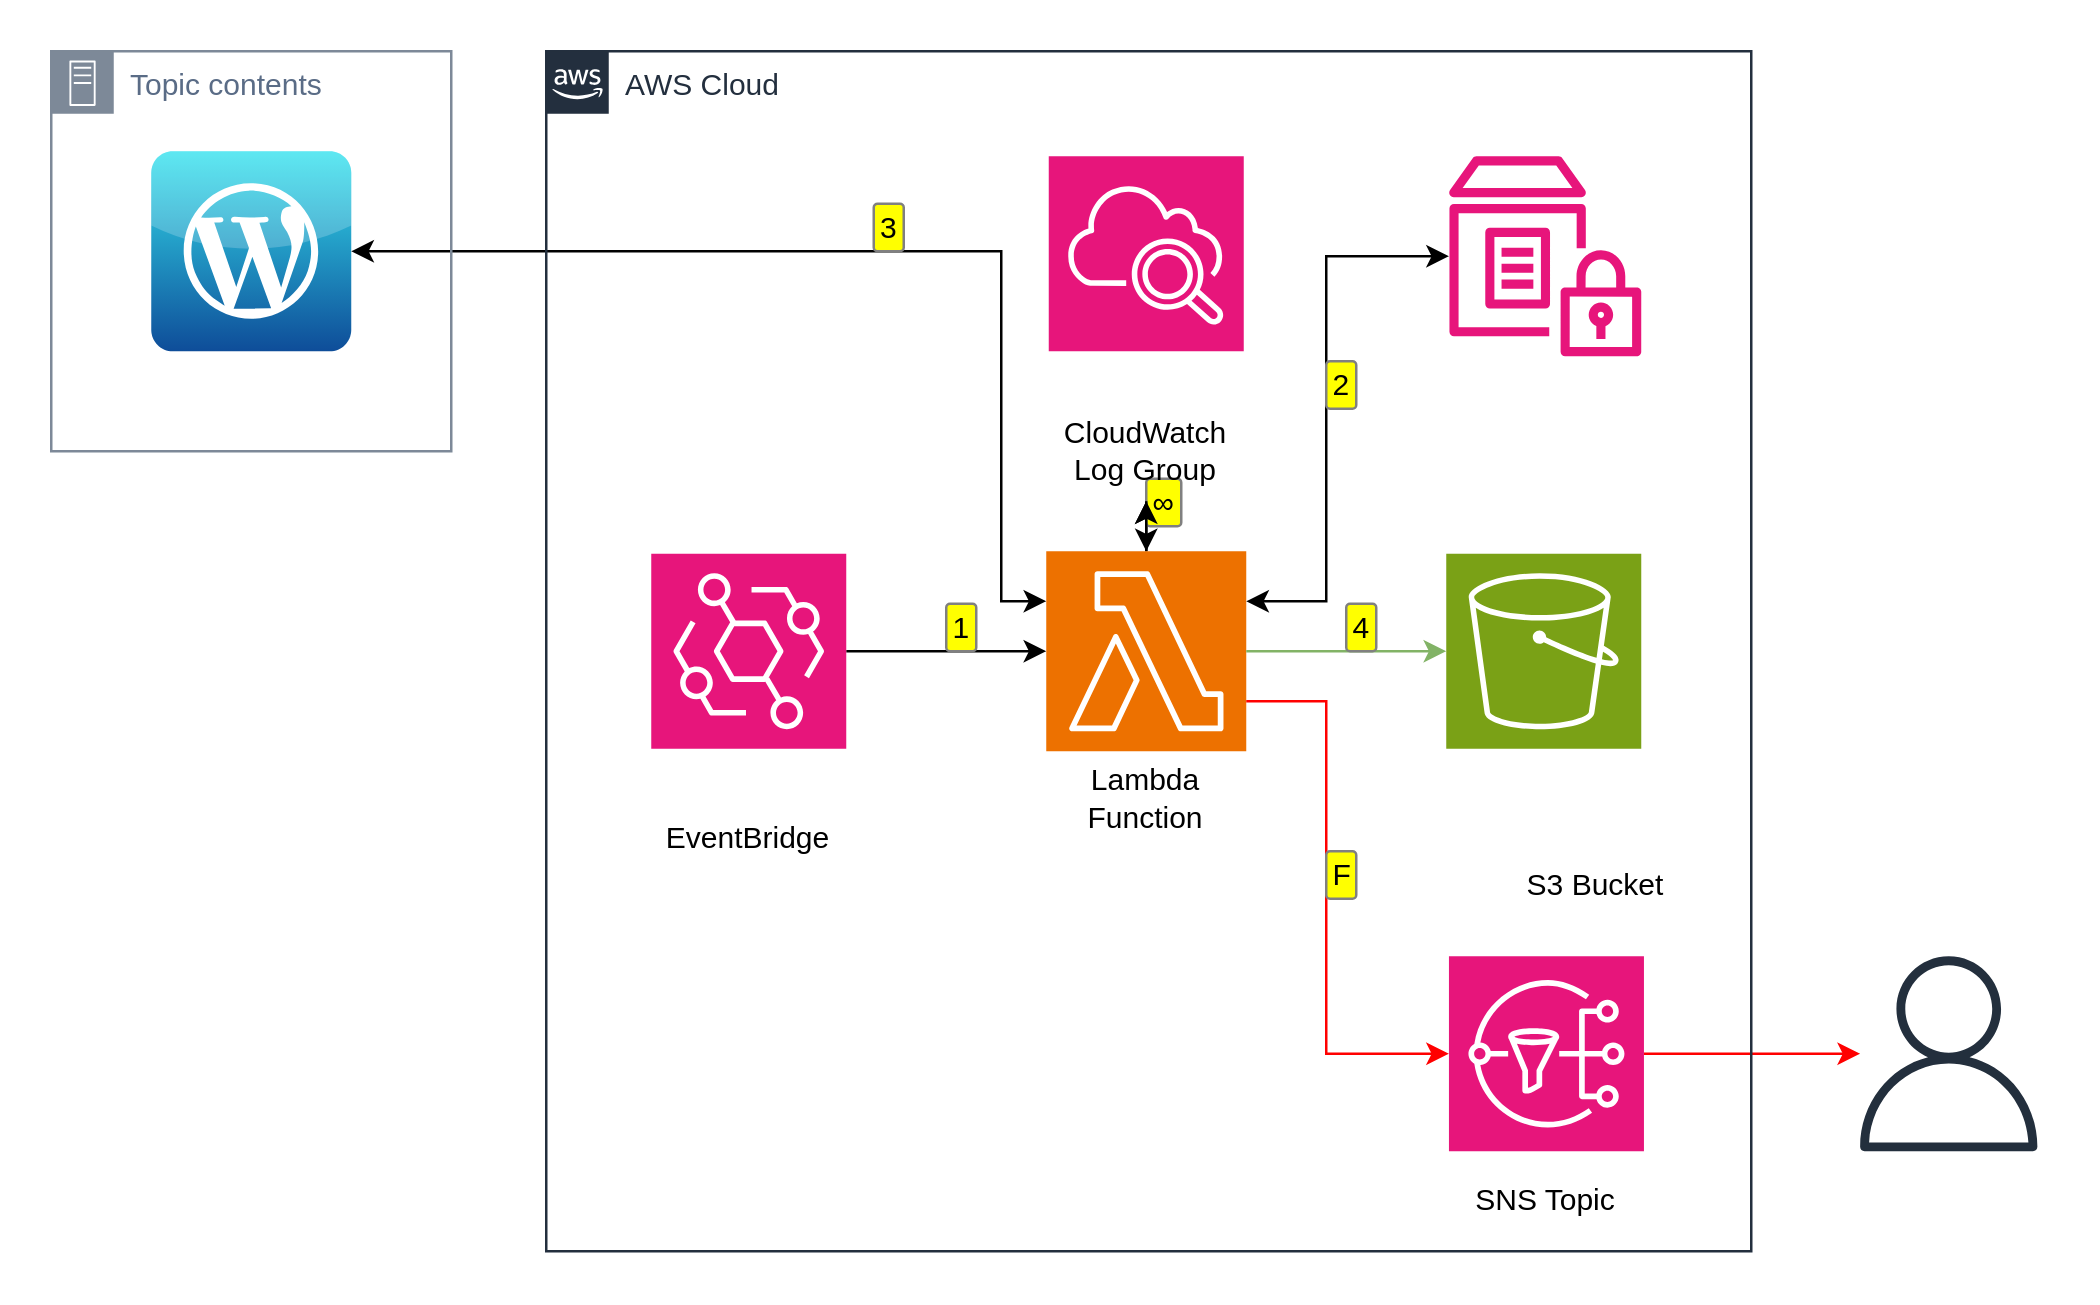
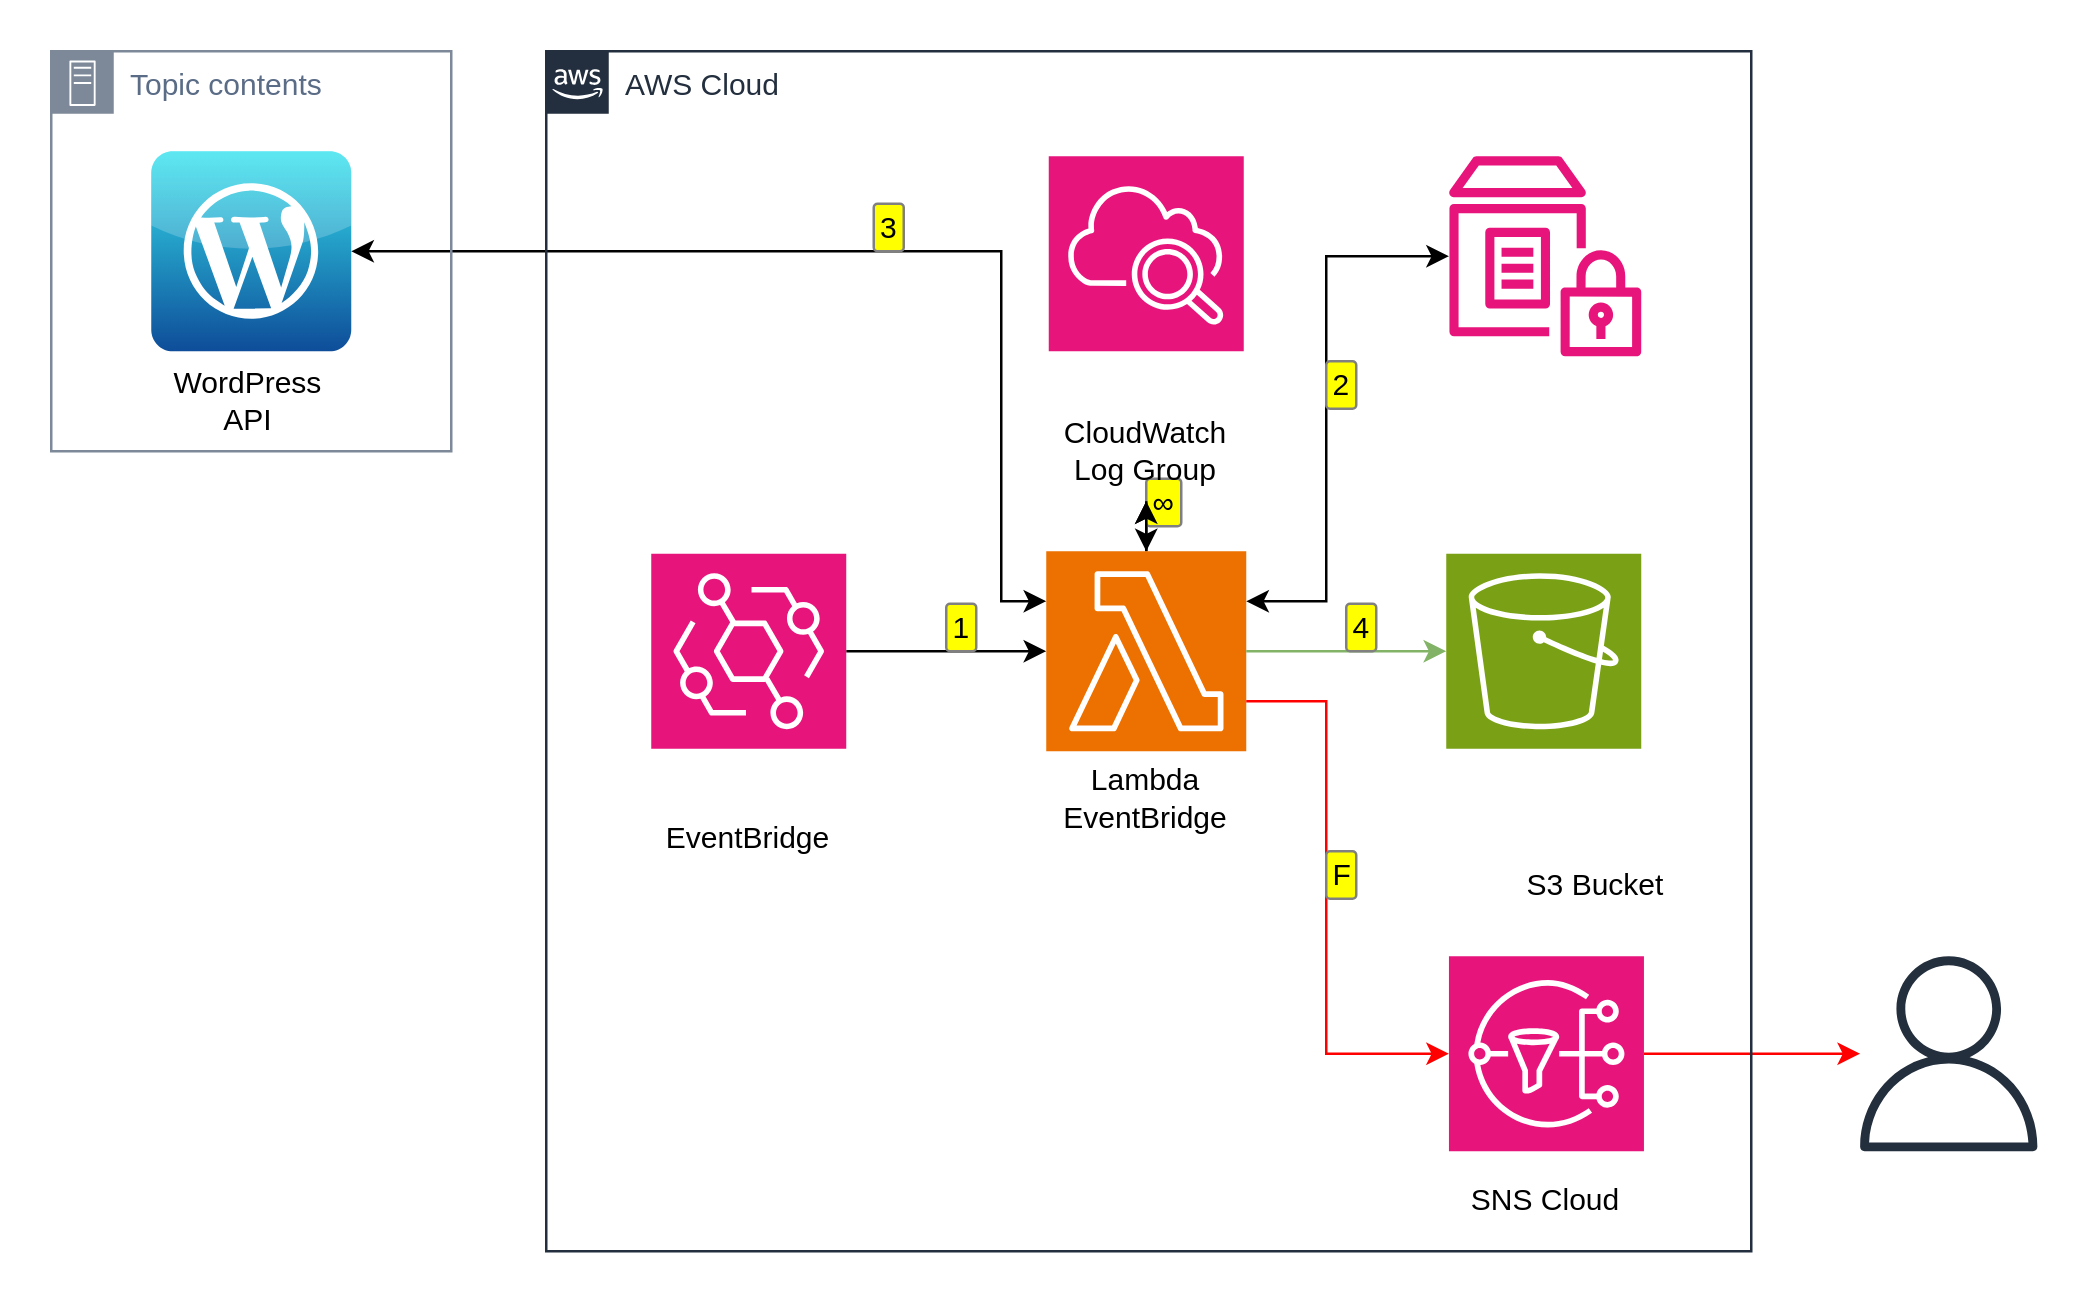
none -> (249, 401)
(1146, 799) -> (1146, 799)
(1546, 1201) -> (1546, 1201)
